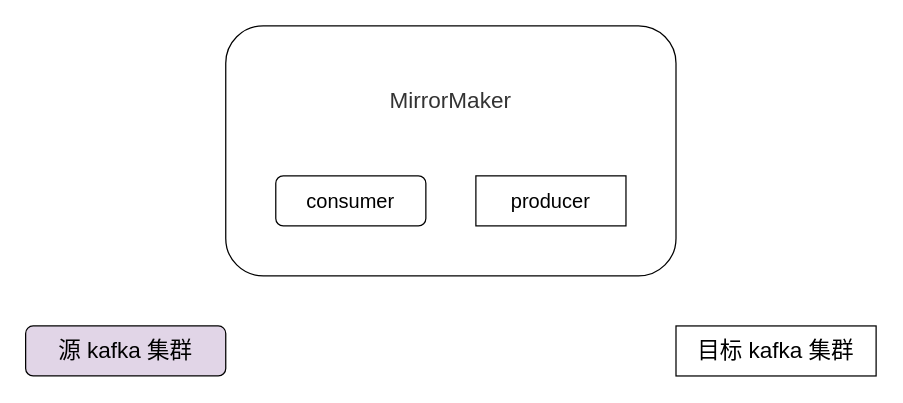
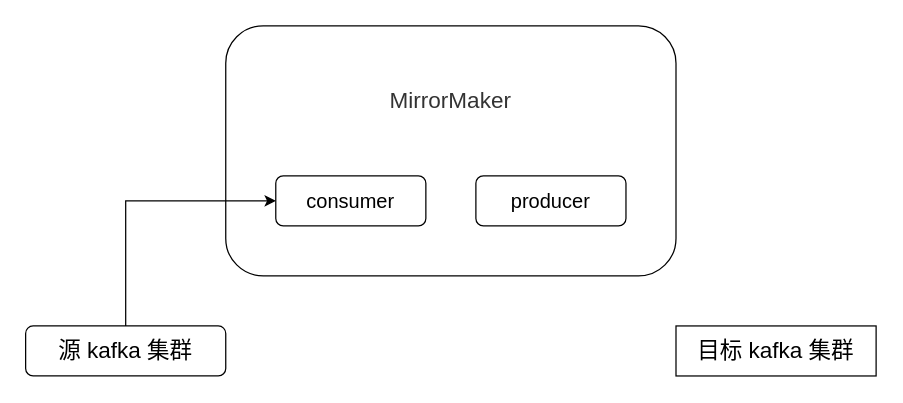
none -> (134, 201)
(551, 201) -> (551, 201)
(126, 351) -> (126, 351)
